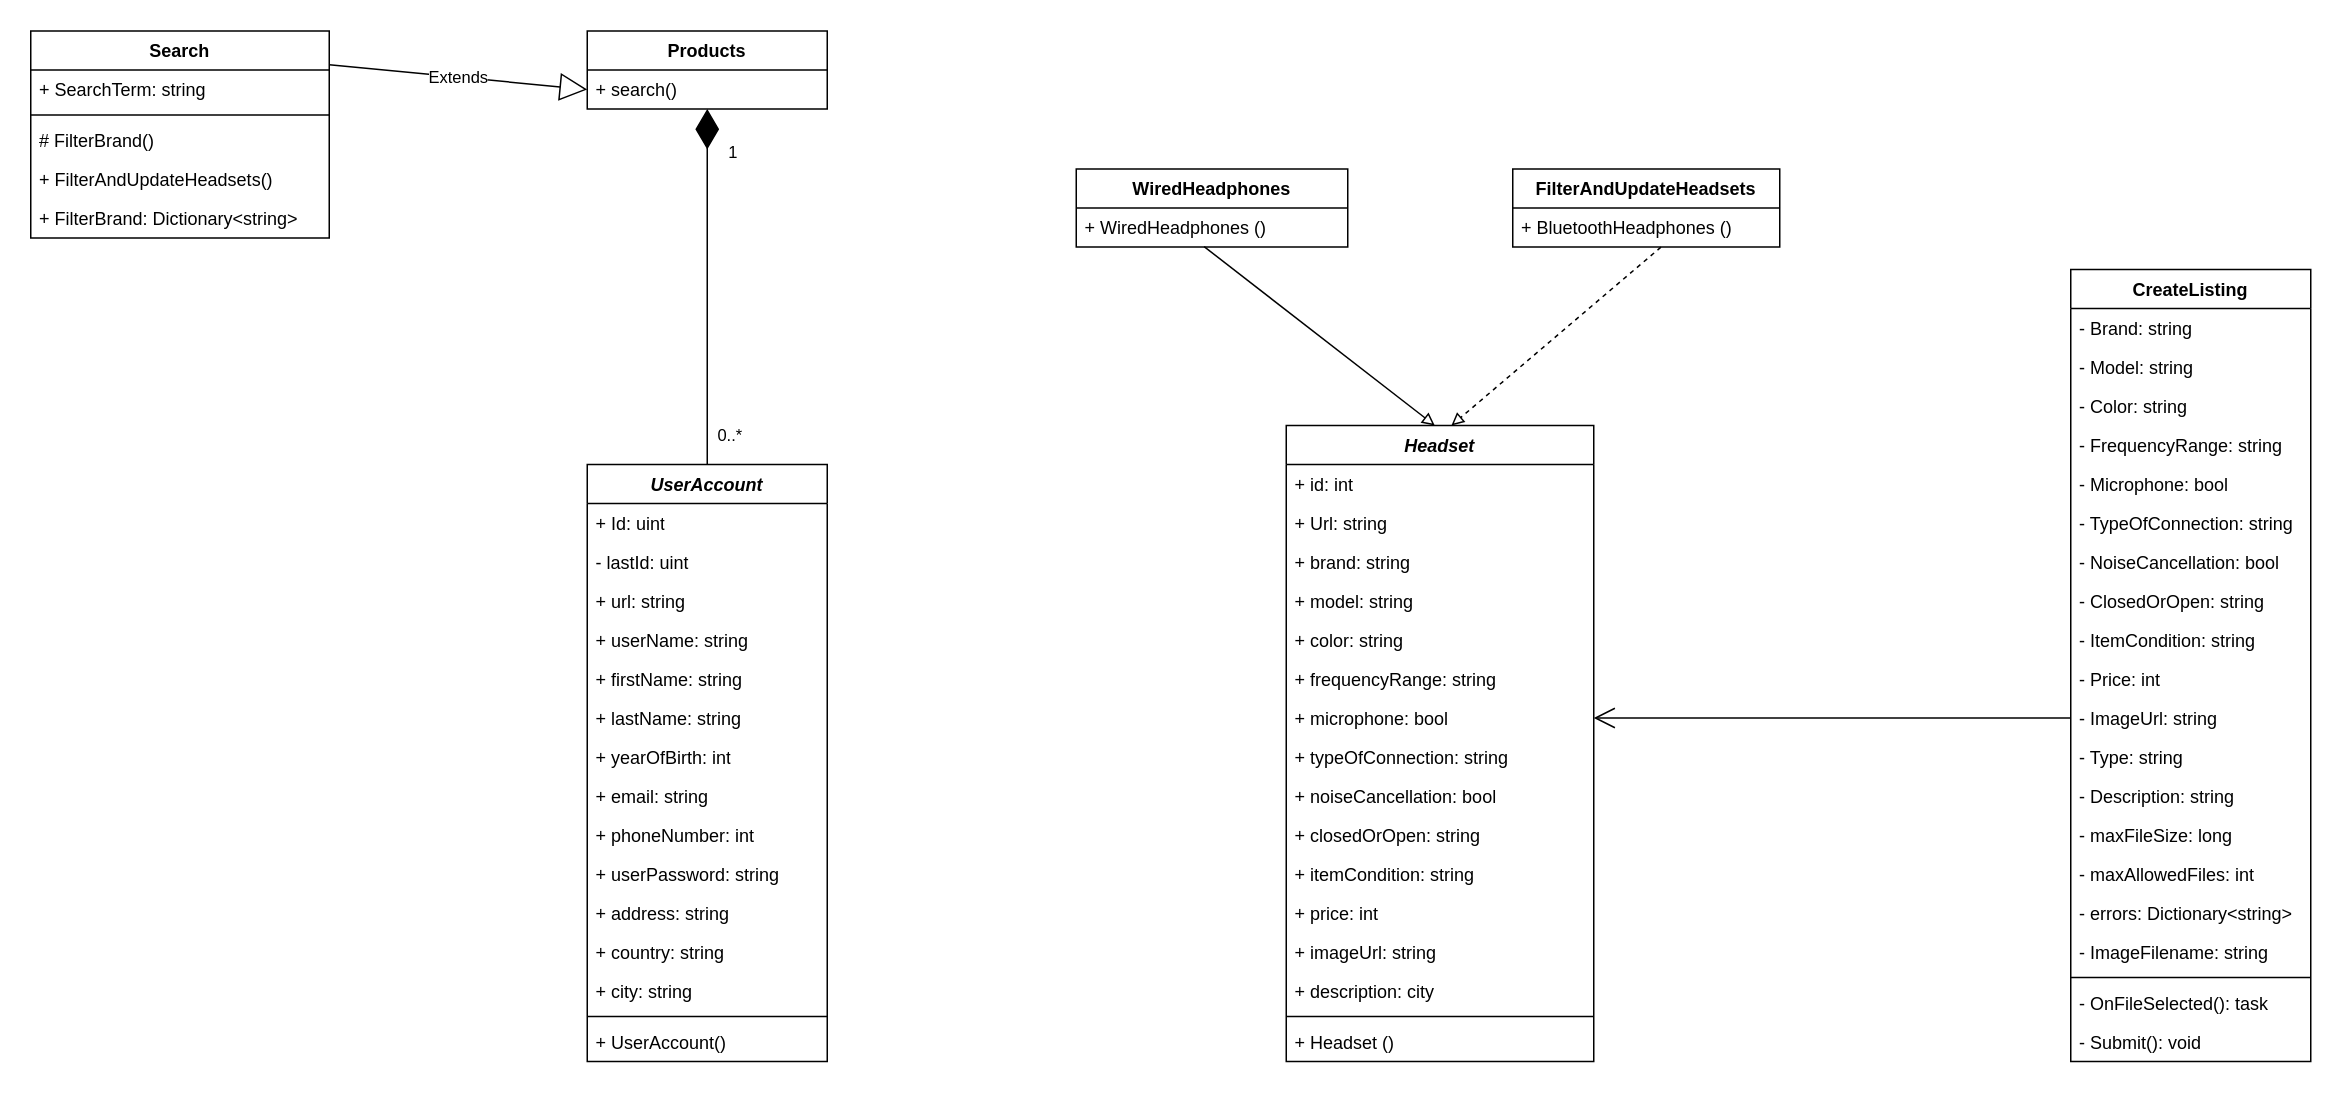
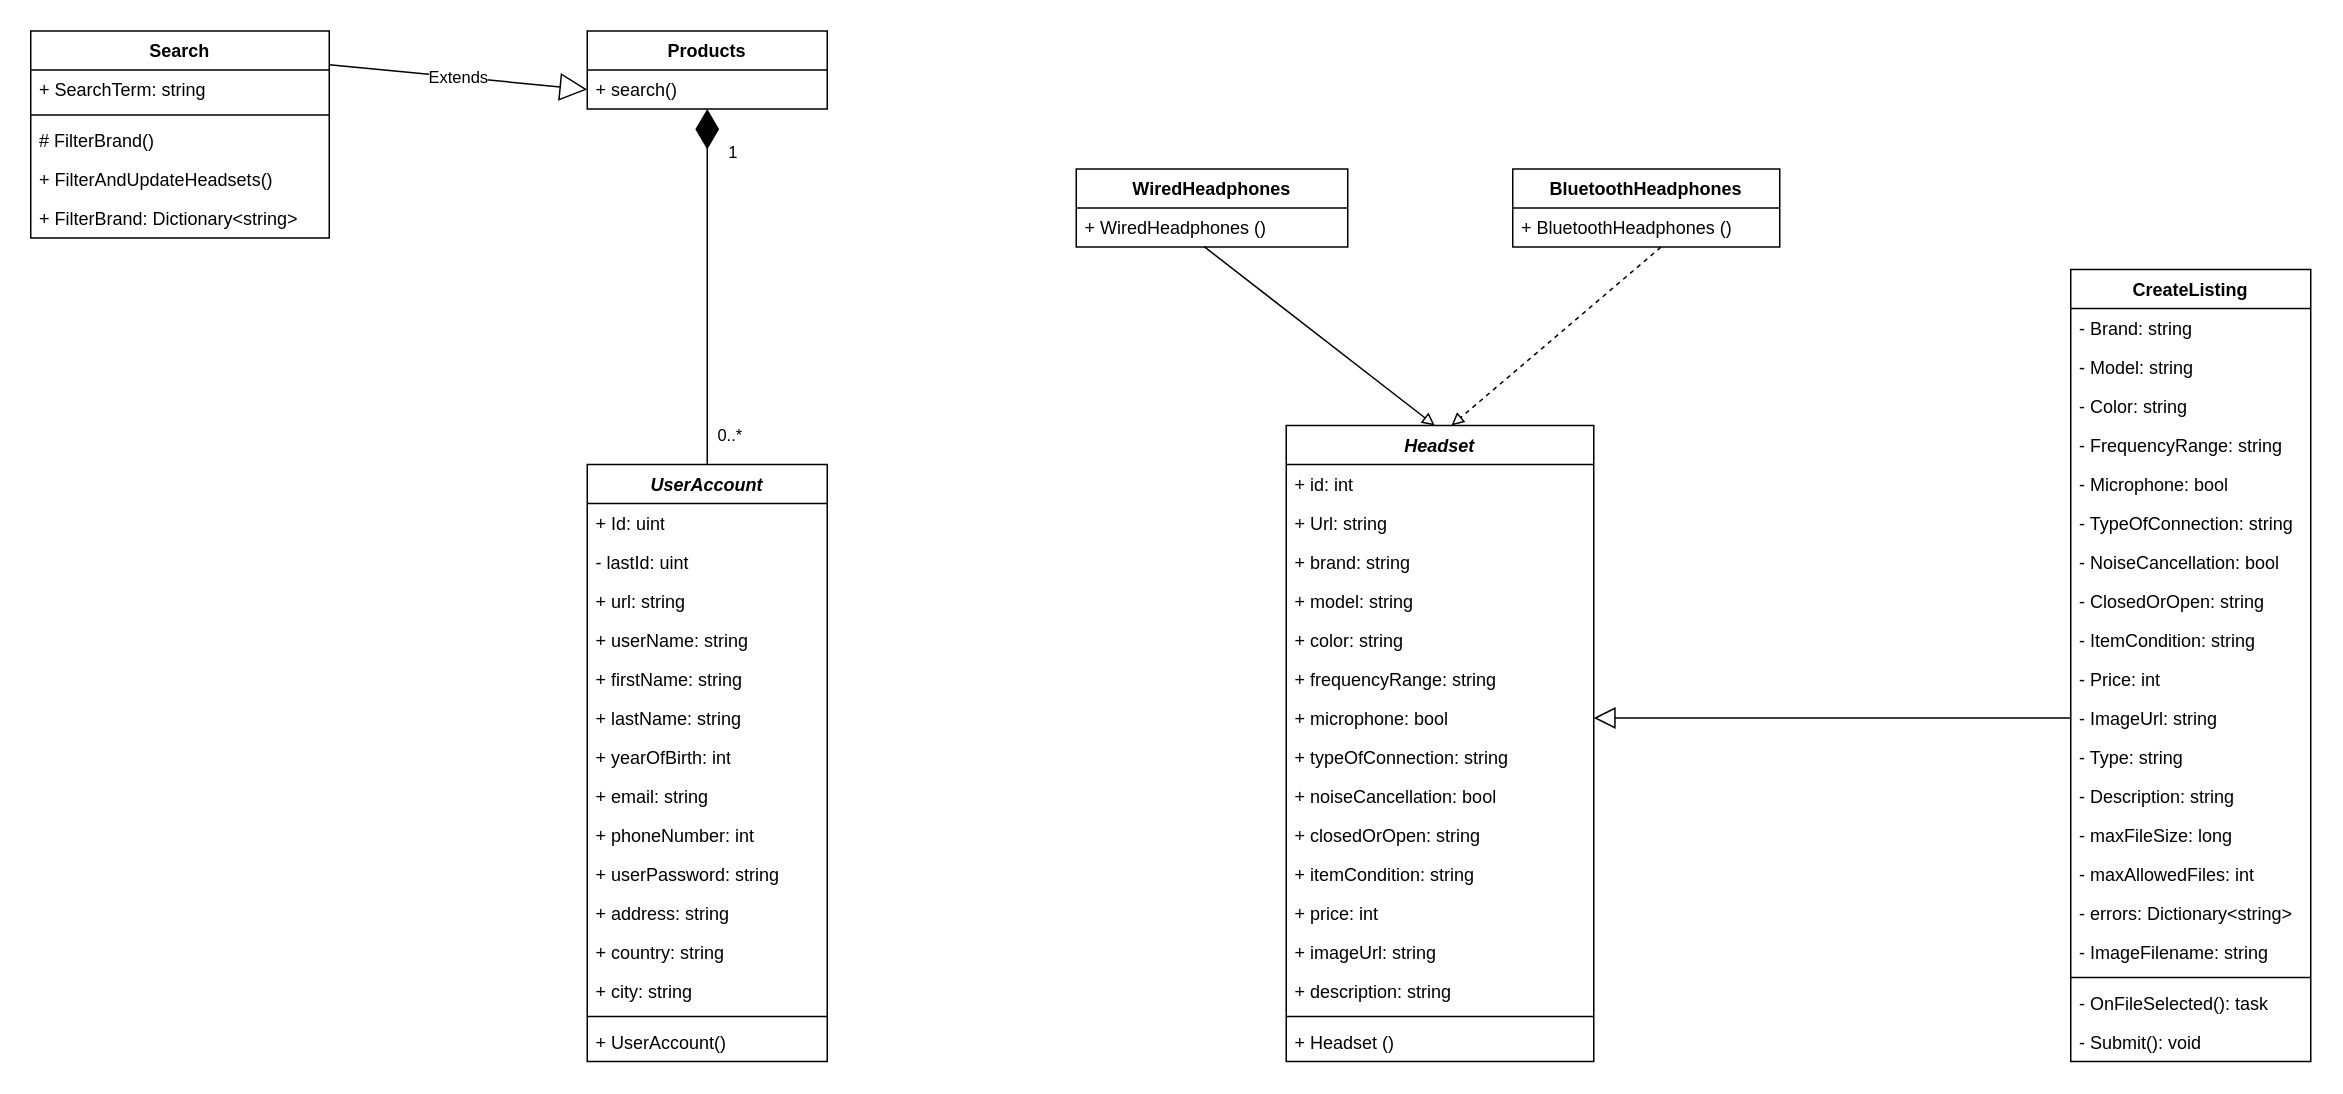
(1646, 190) -> (1646, 190)
(1607, 718) -> (1616, 718)
(1377, 993) -> (1387, 993)
